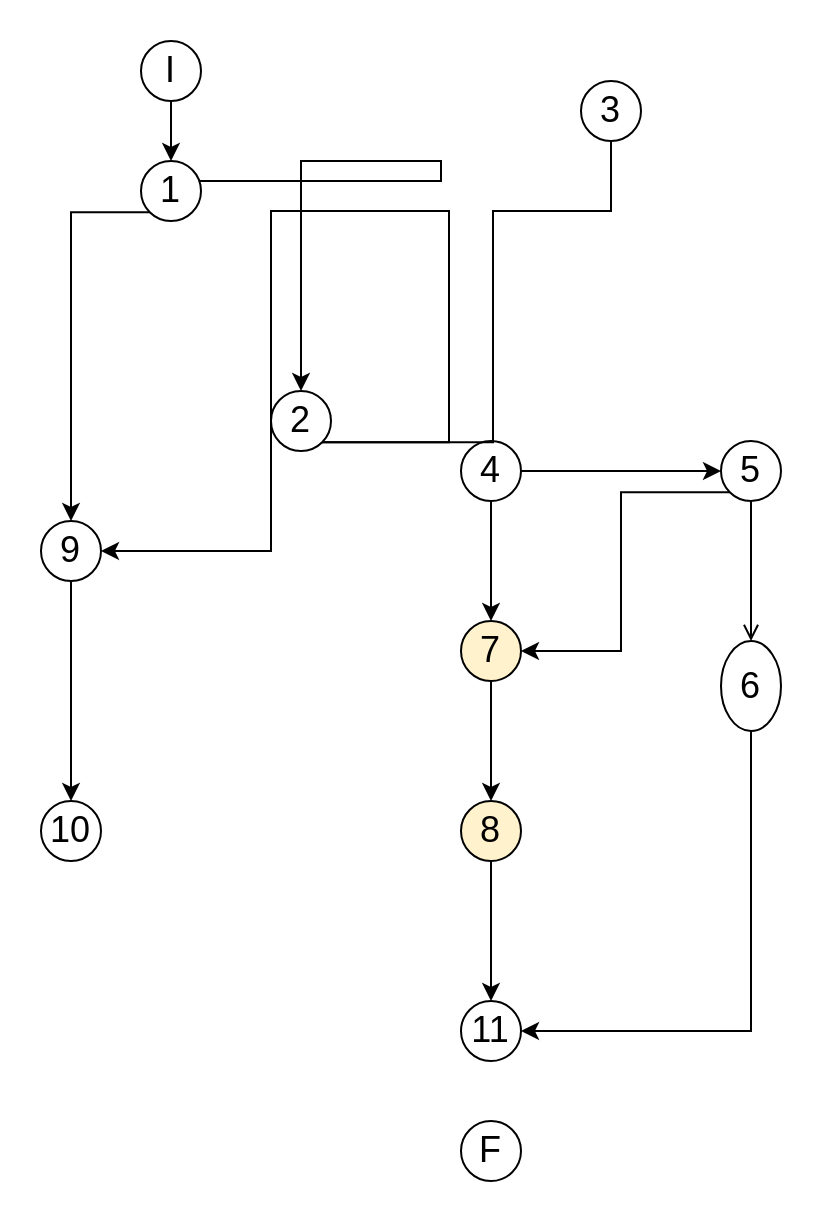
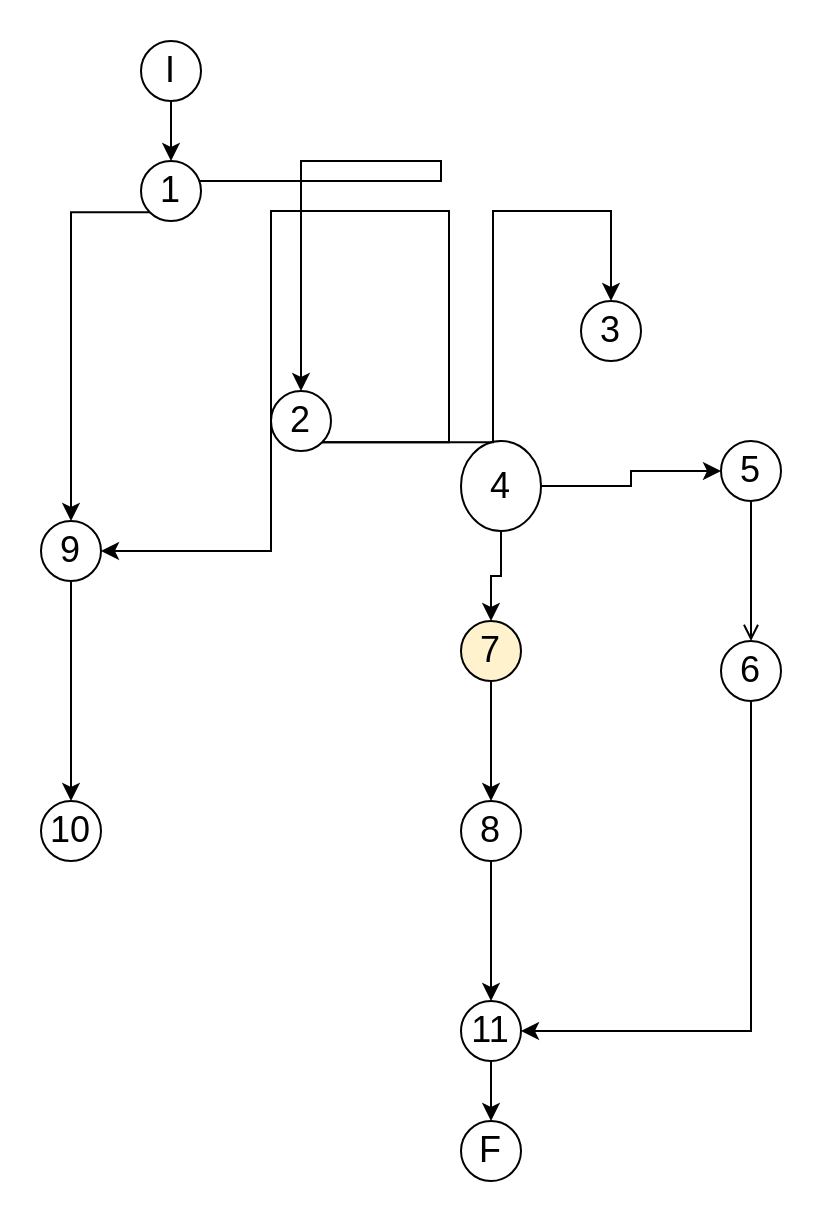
(611, 111) -> (611, 331)
(491, 471) -> (501, 486)
(621, 561) -> none
(751, 686) -> (751, 671)
(491, 831) -> (491, 831)
none -> (491, 1098)
